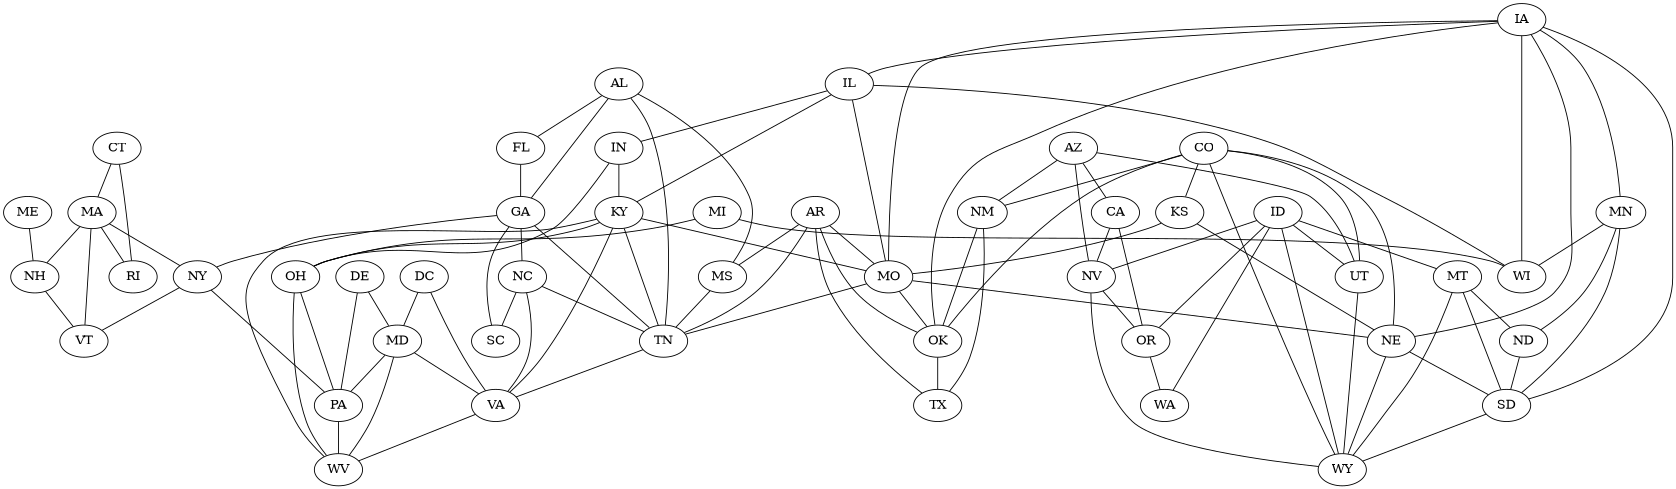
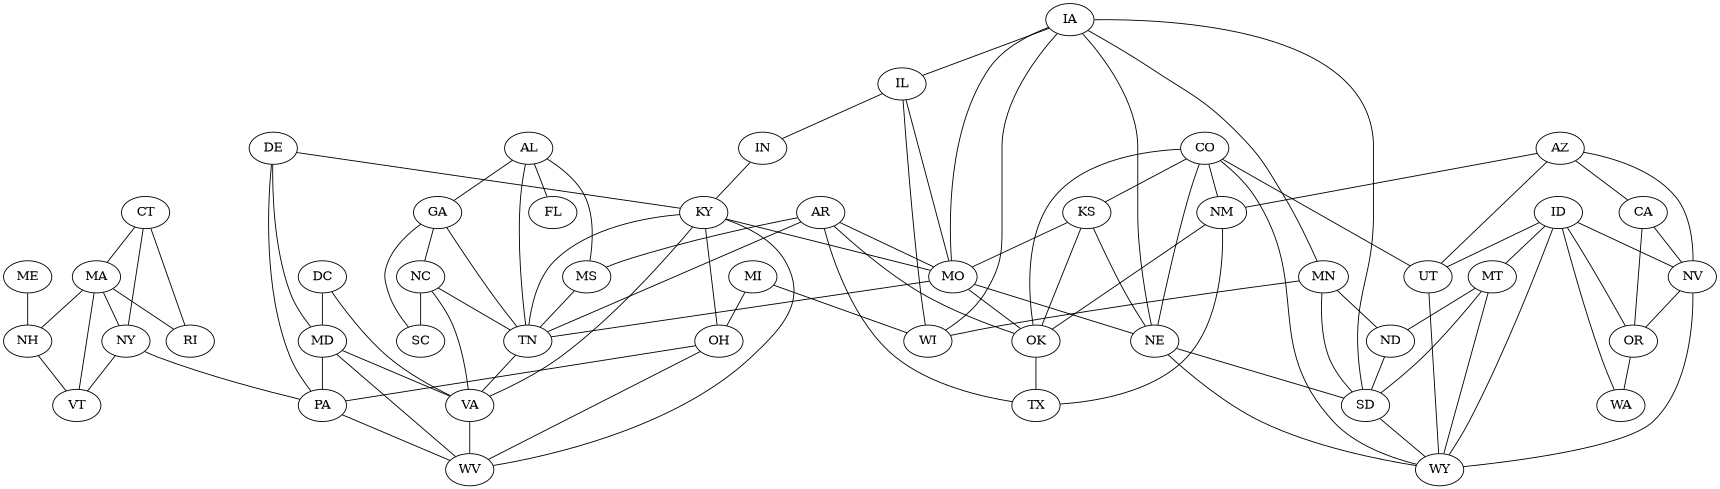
(1147, 93) -> (1061, 277)
(734, 148) -> (498, 182)
(521, 180) -> none
(419, 224) -> (136, 277)
(478, 252) -> none
